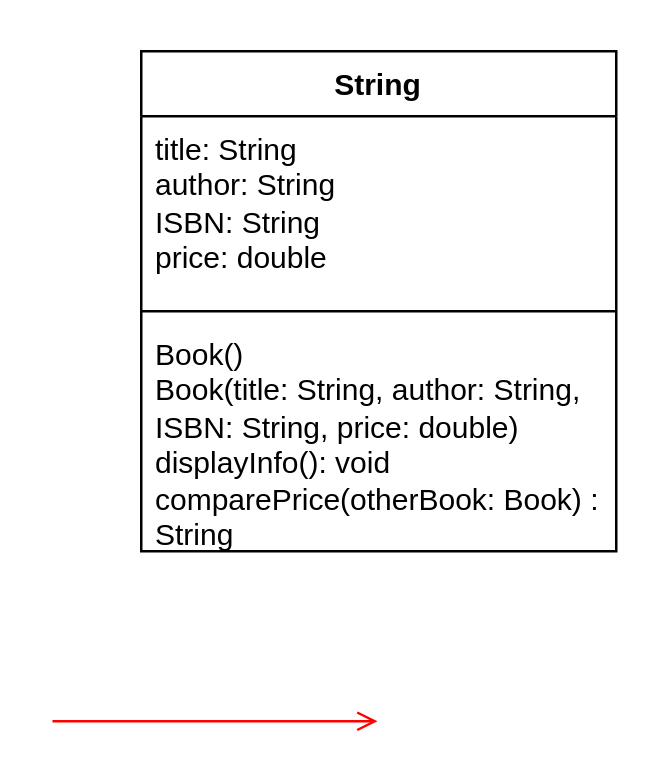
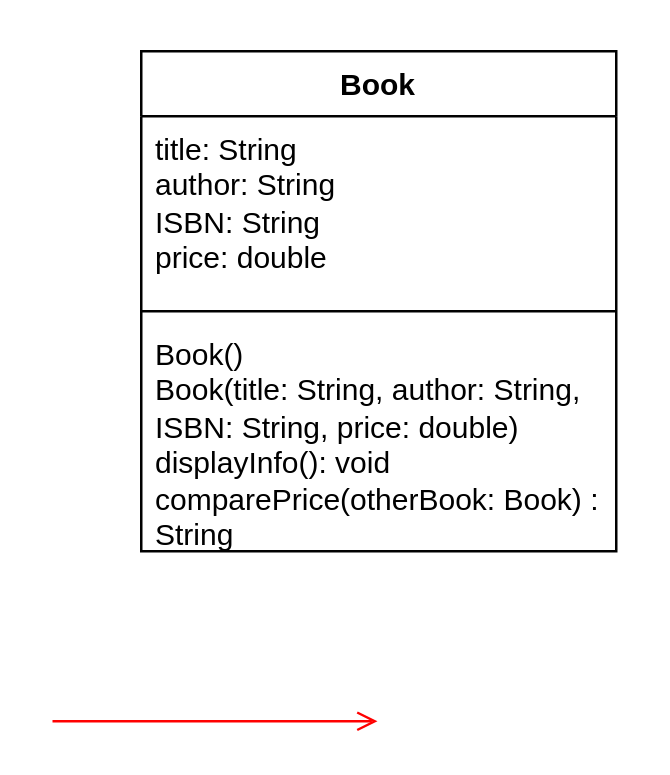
(379, 87) -> (379, 87)
